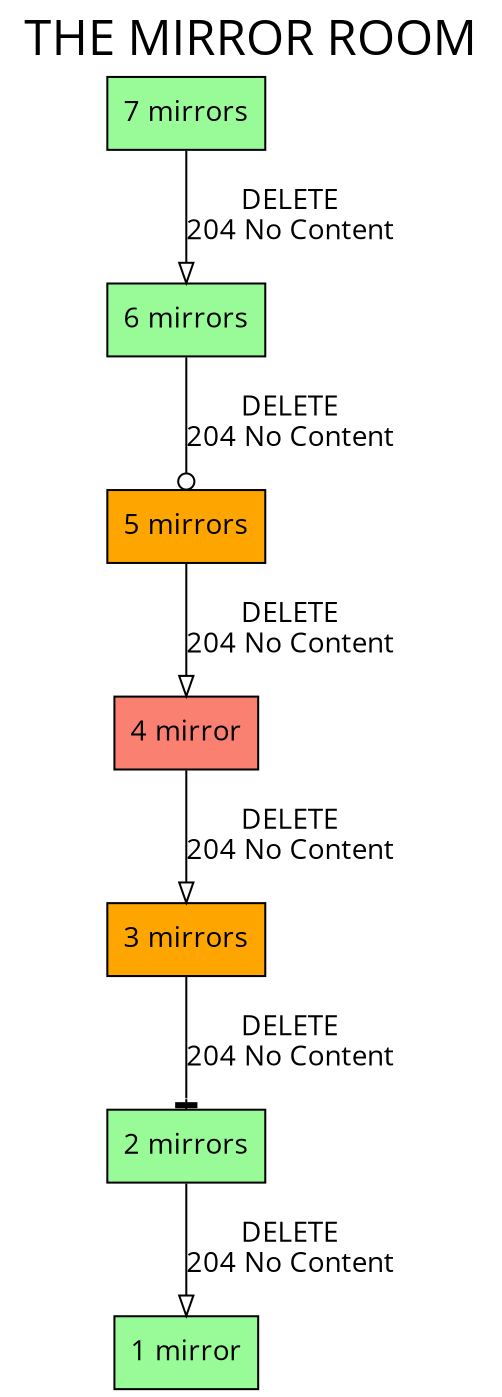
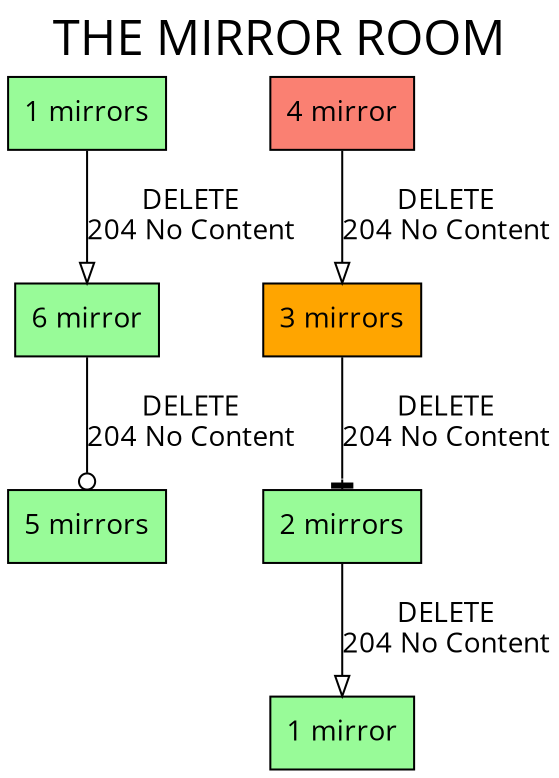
(186, 113) -> (87, 113)
(186, 320) -> (87, 320)
(186, 527) -> (87, 527)
(186, 620) -> none
